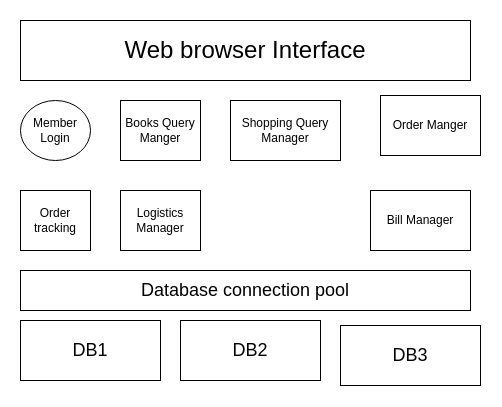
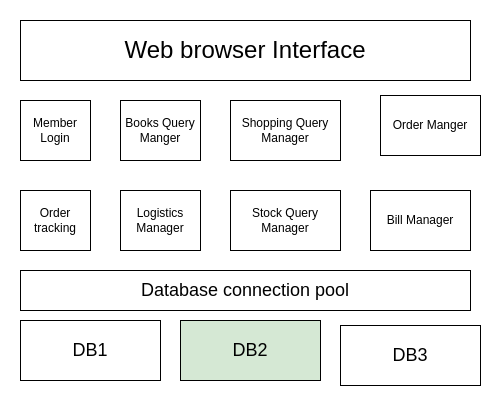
(56, 131) -> (56, 131)
none -> (286, 221)
(251, 351) -> (251, 351)
